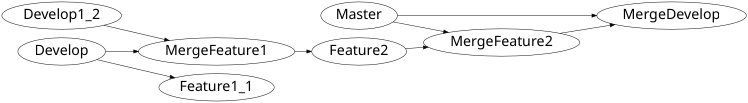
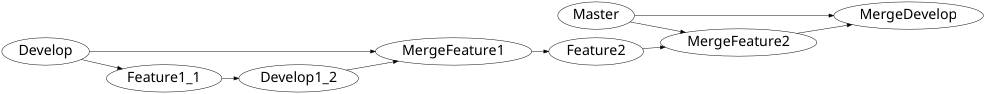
none -> (228, 78)
